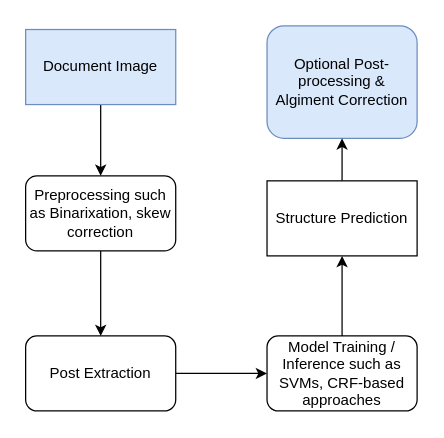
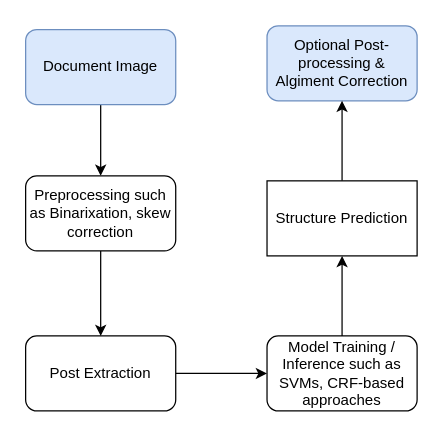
(101, 67) -> (101, 67)
(342, 82) -> (342, 63)
